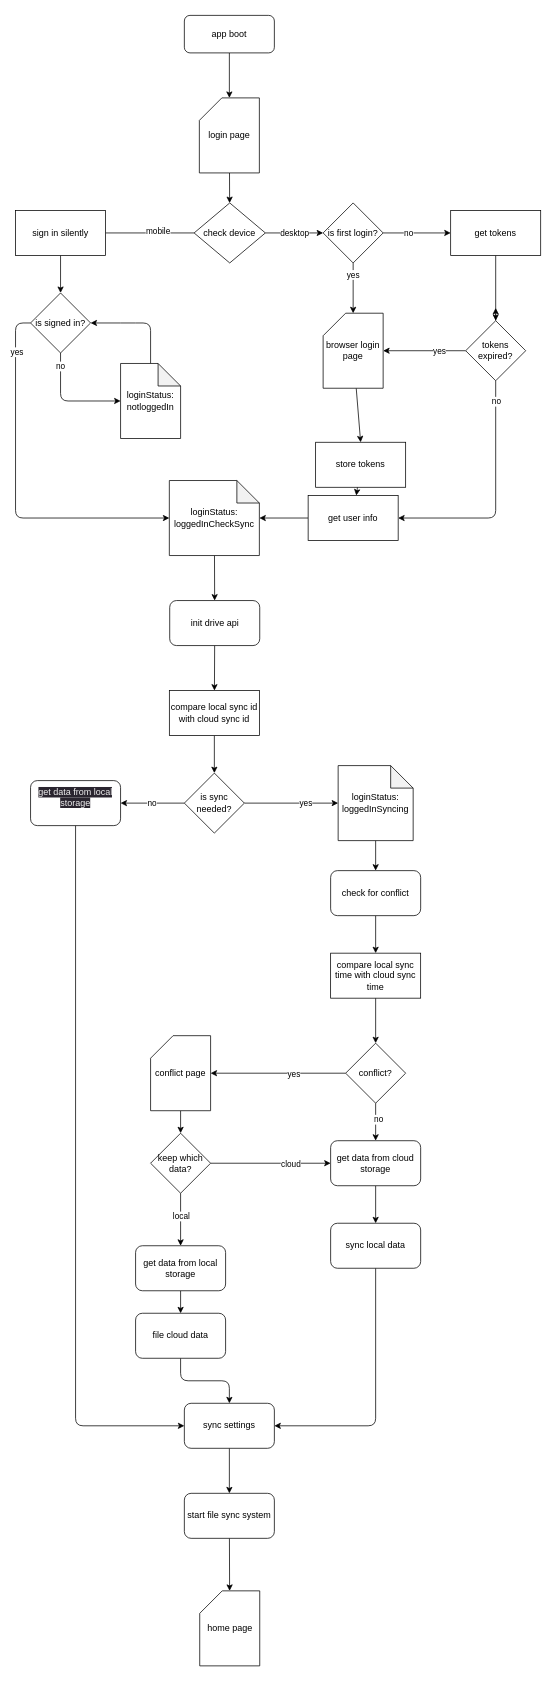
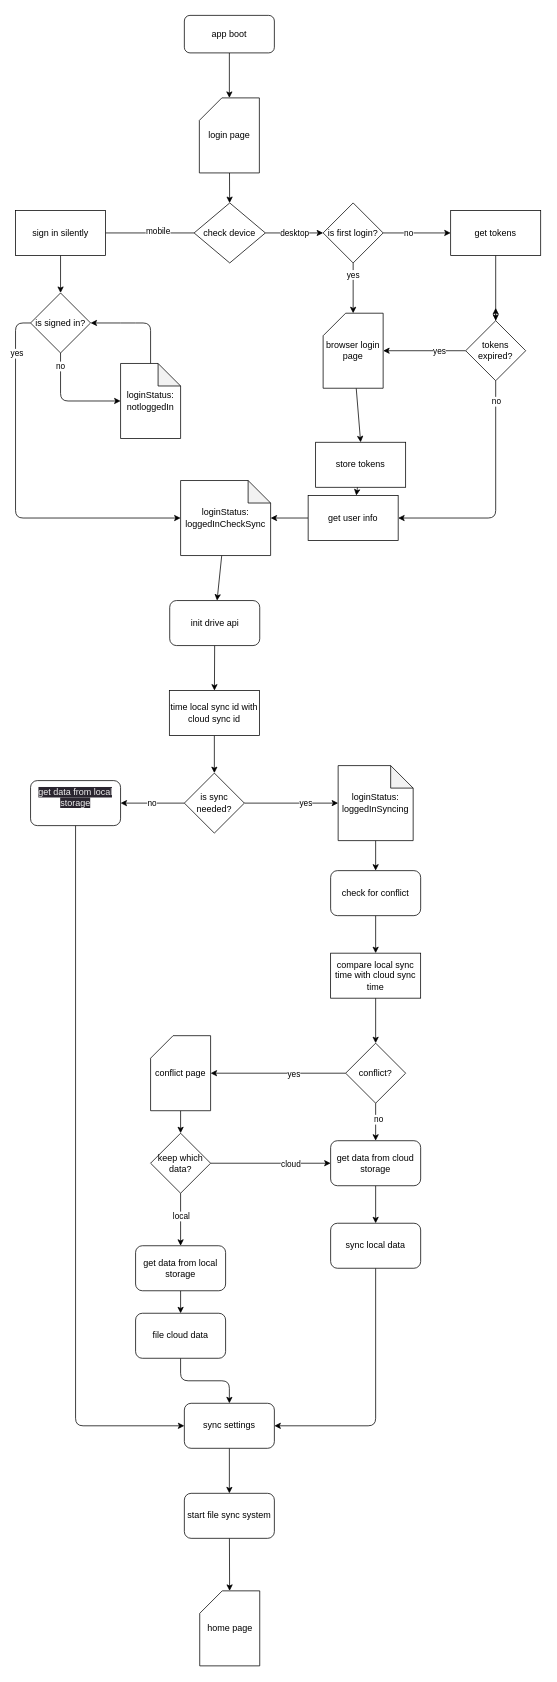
(214, 518) -> (225, 518)
(214, 713) -> (214, 713)
